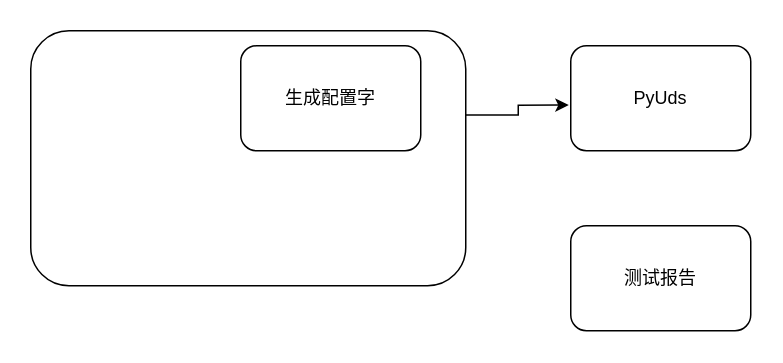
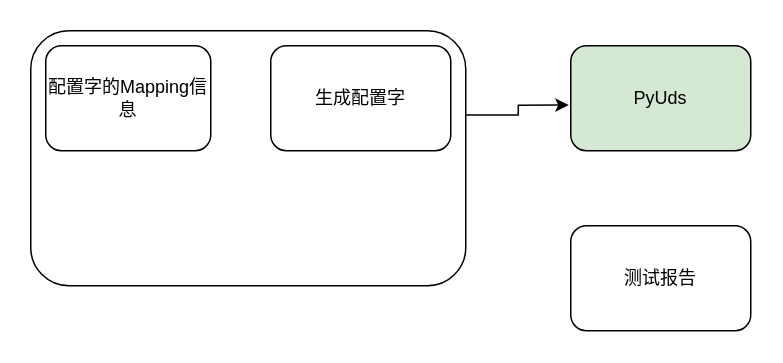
none -> (128, 98)
(331, 98) -> (361, 98)
(661, 98) -> (661, 98)
